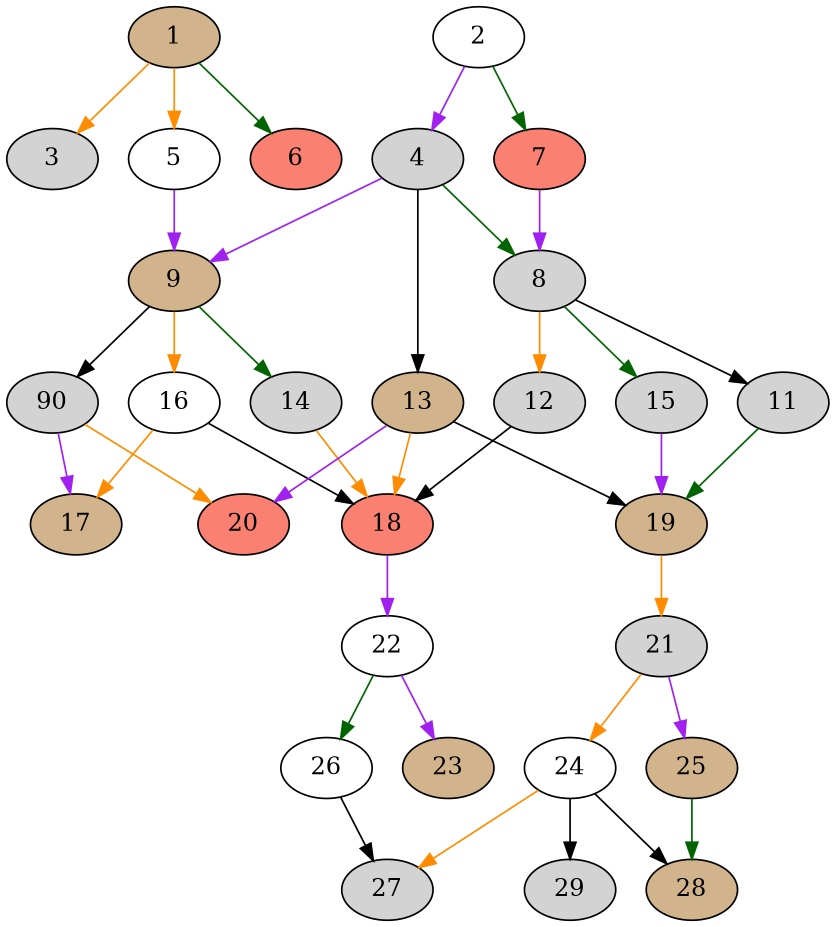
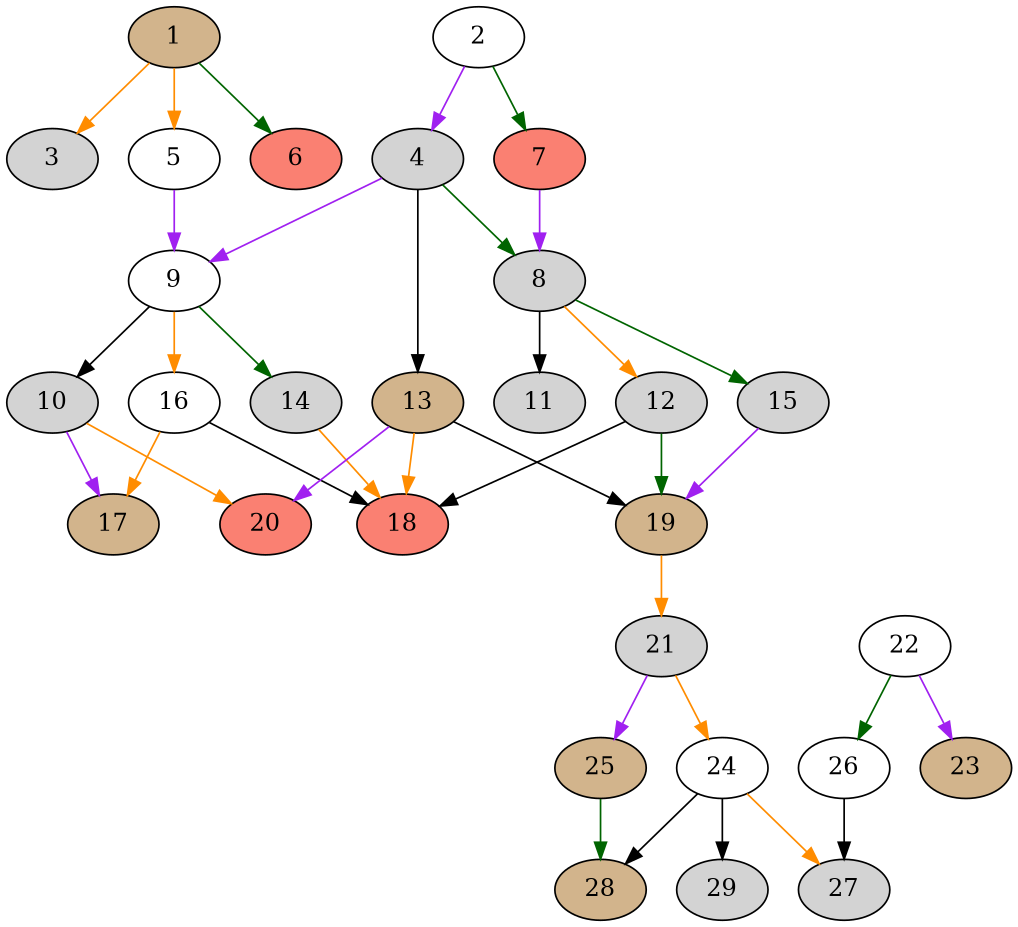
(174, 281) -> (174, 281)
(52, 403) -> (52, 403)
(729, 457) -> (661, 455)
(387, 577) -> none
